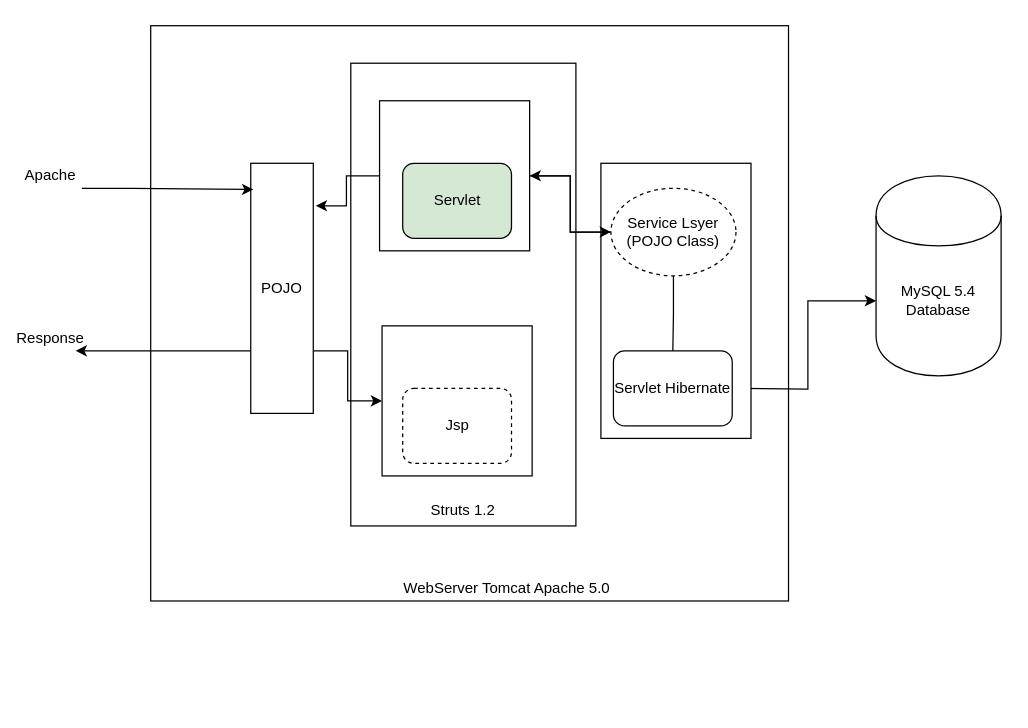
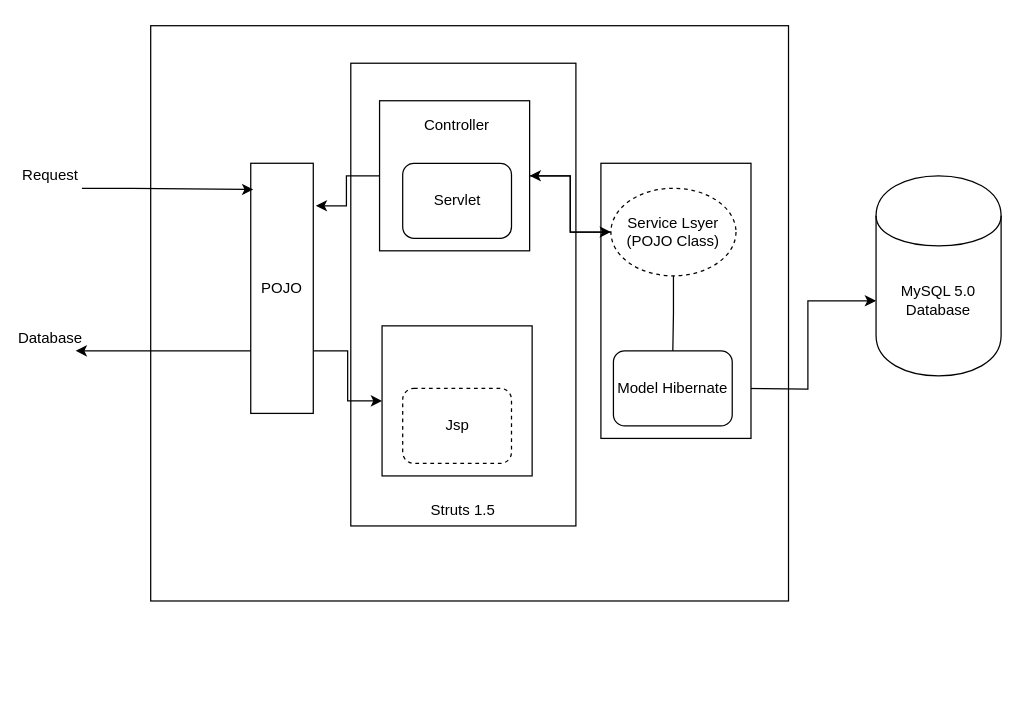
none -> (457, 126)
(51, 176) -> (51, 176)
(457, 201) -> (457, 201)
(463, 294) -> (463, 294)
(938, 301) -> (938, 301)
(51, 338) -> (51, 338)
(673, 388) -> (673, 388)
(507, 588) -> none
